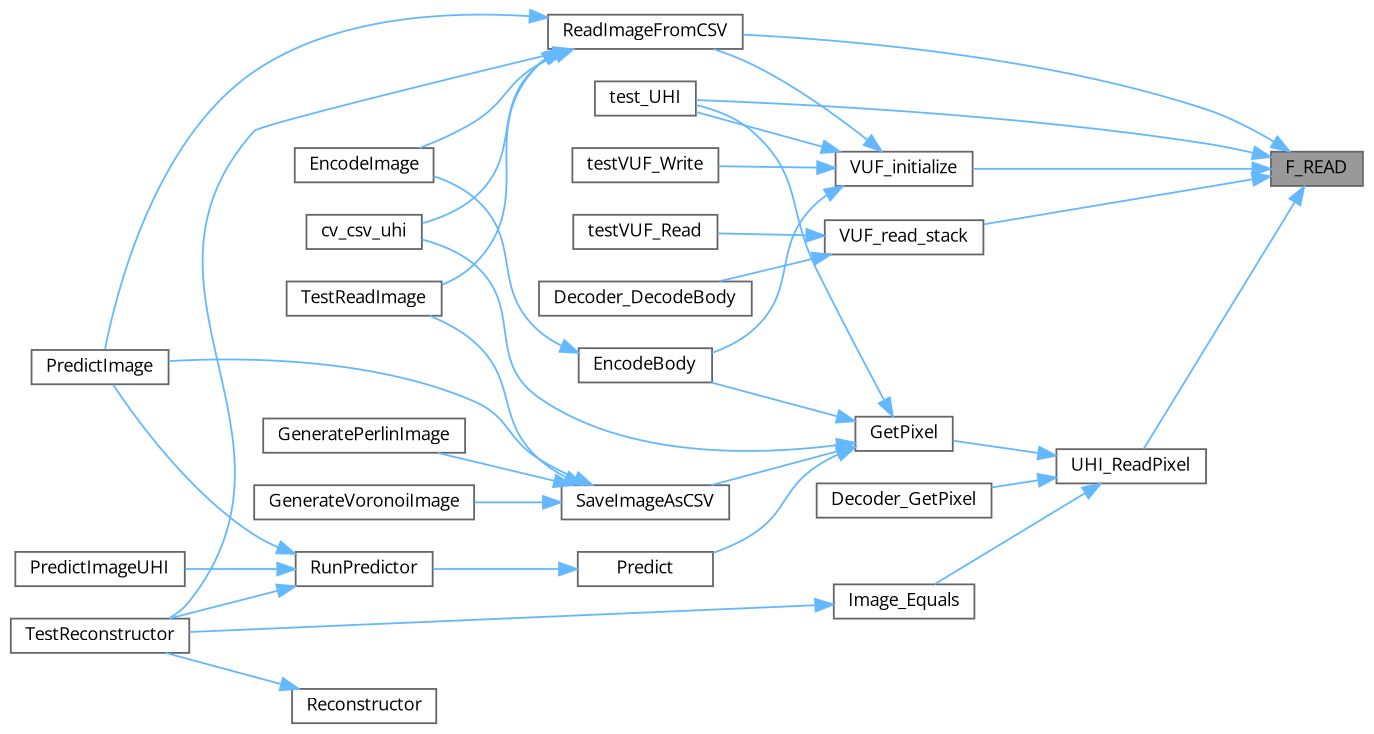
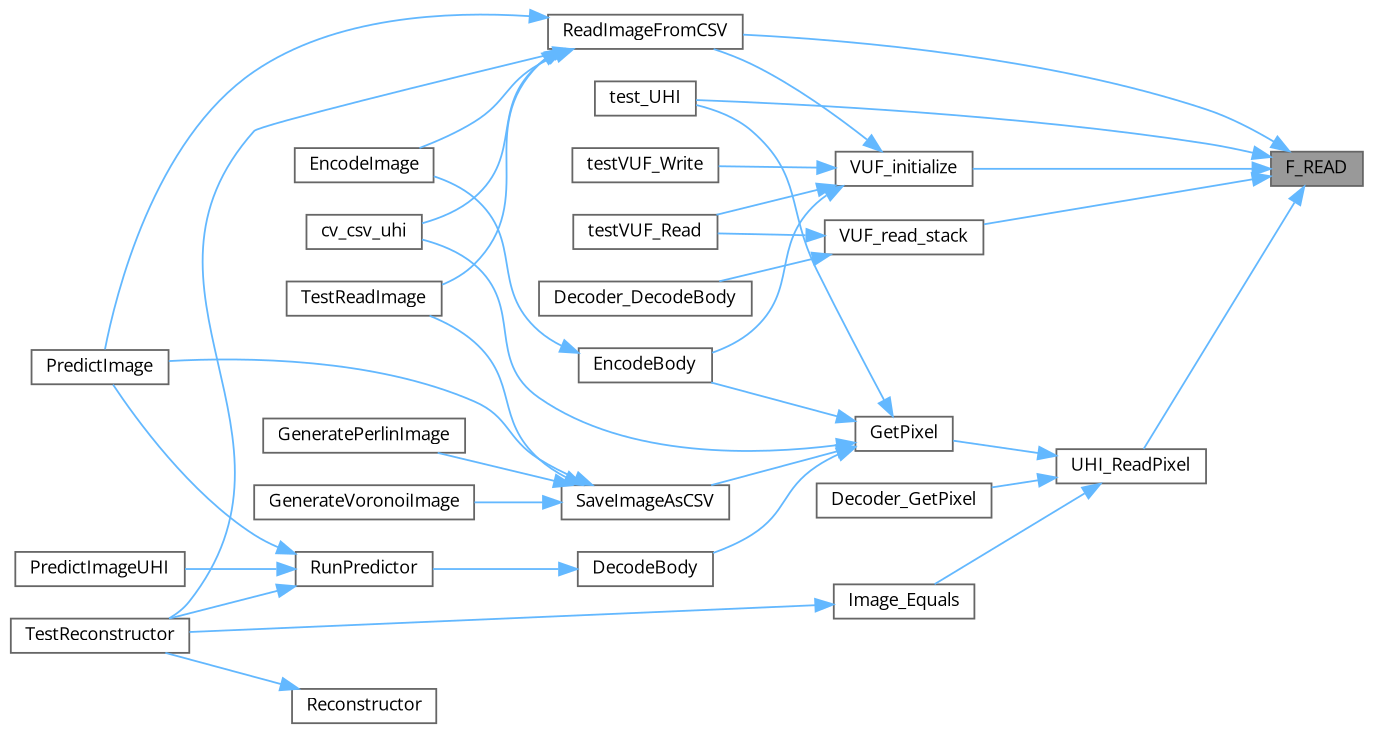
(769, 132) -> (767, 202)
(645, 569) -> (645, 569)
